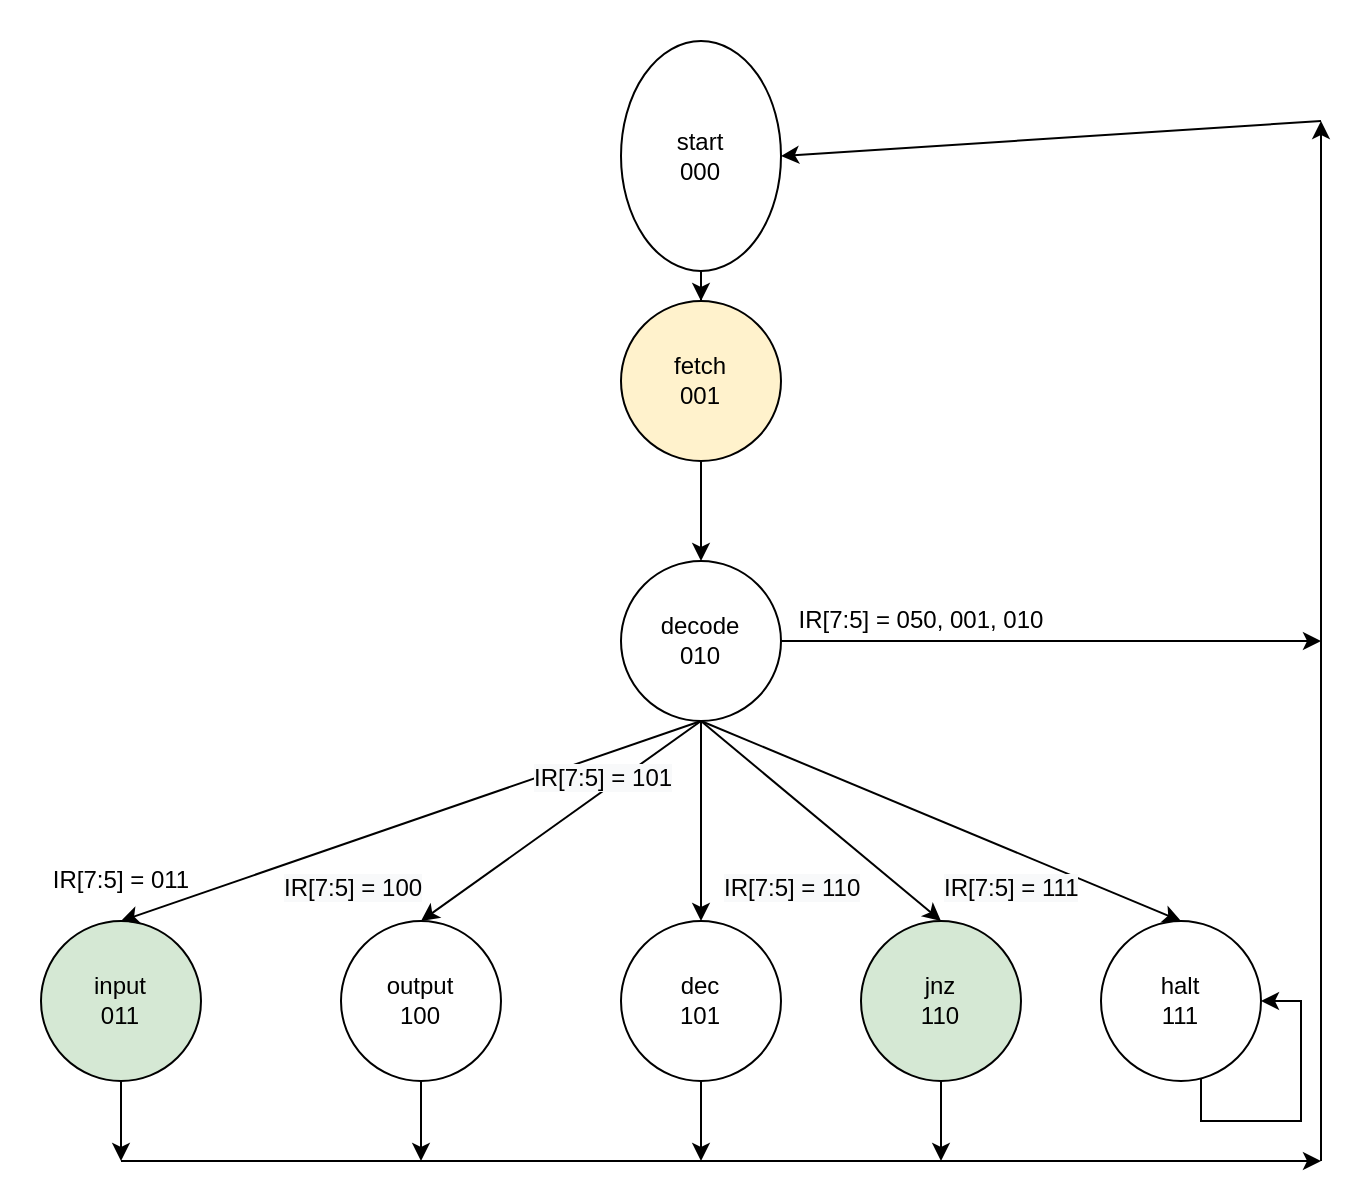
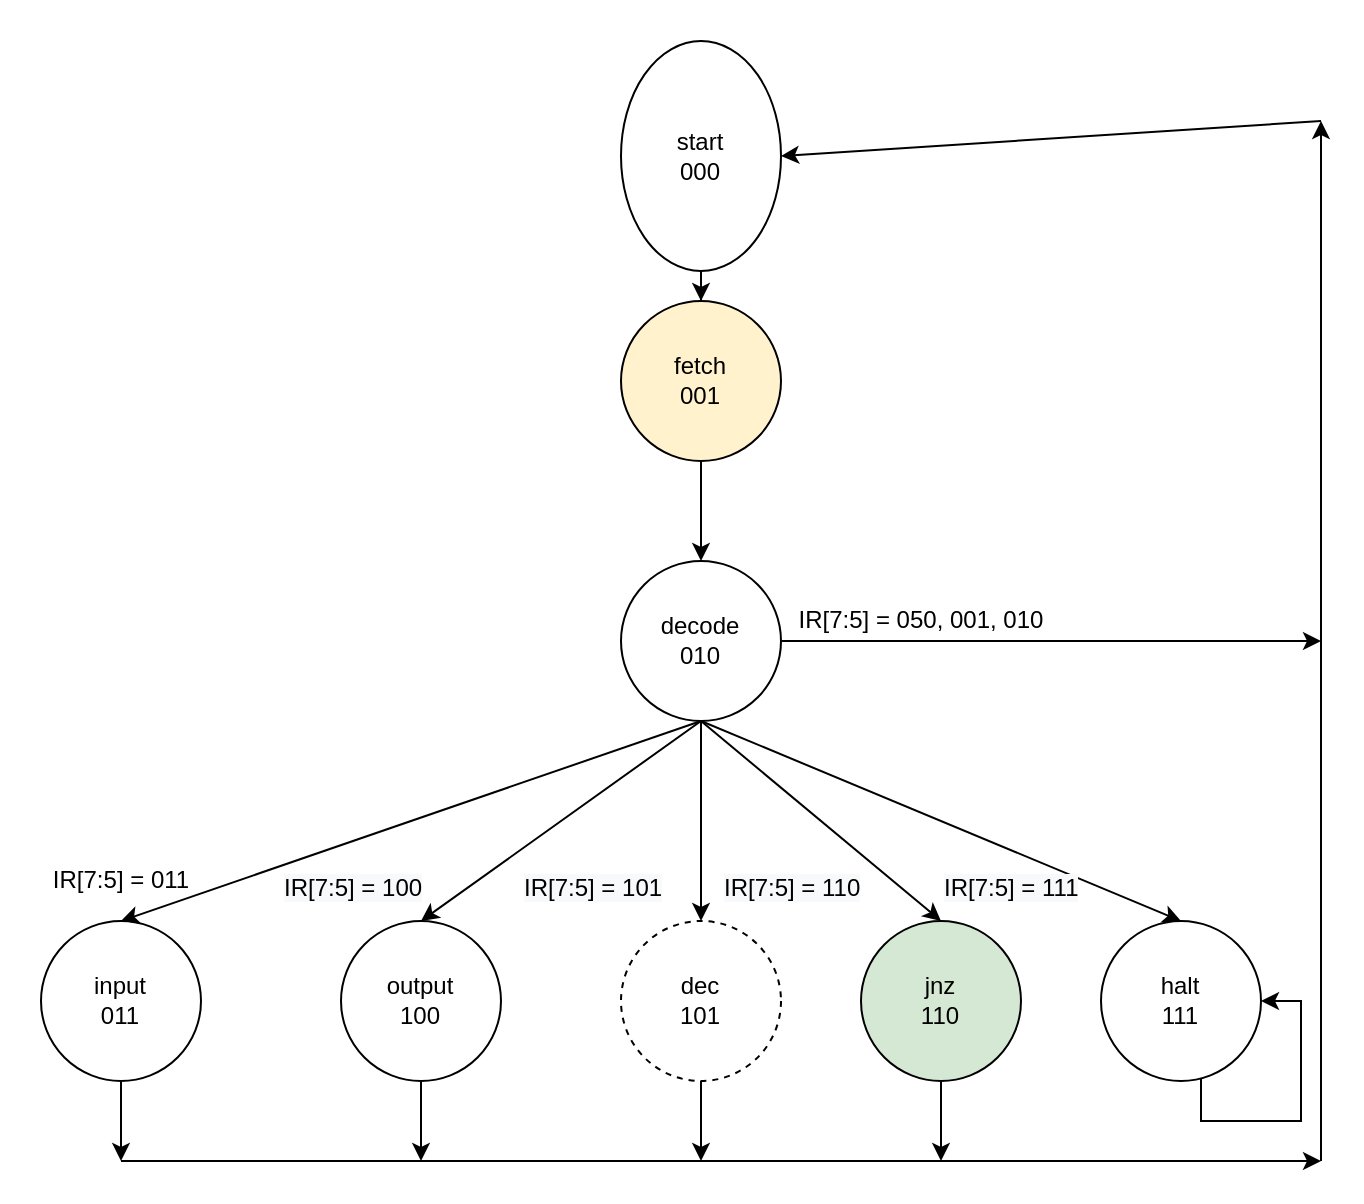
(621, 781) -> (611, 891)
(121, 1001) -> (121, 1001)
(701, 1001) -> (701, 1001)
